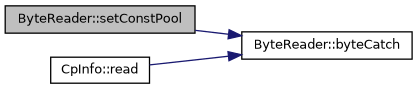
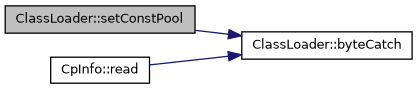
(100, 19) -> (100, 19)
(327, 45) -> (327, 45)
